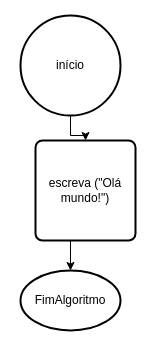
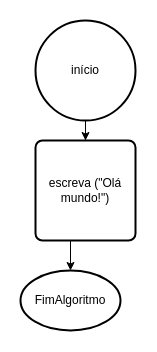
(71, 66) -> (86, 71)
